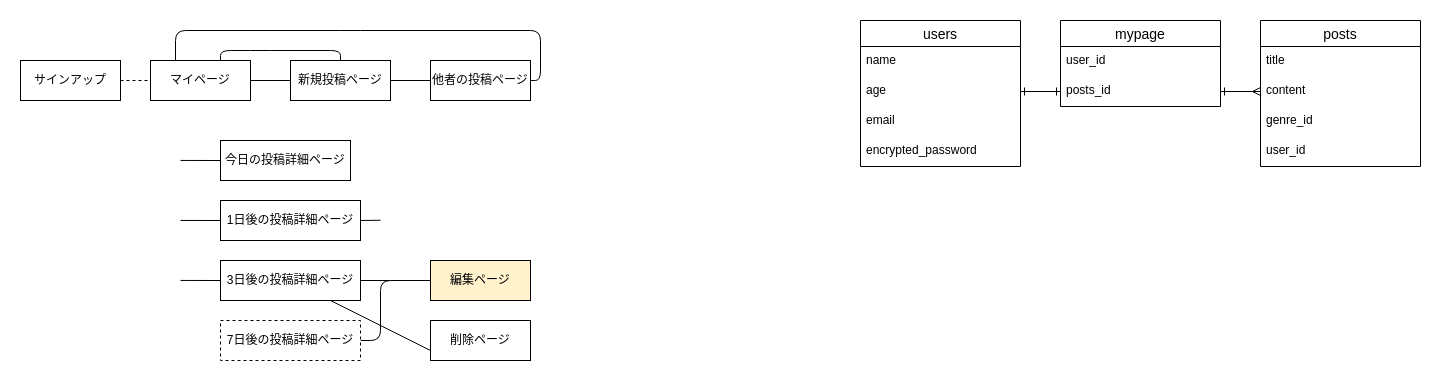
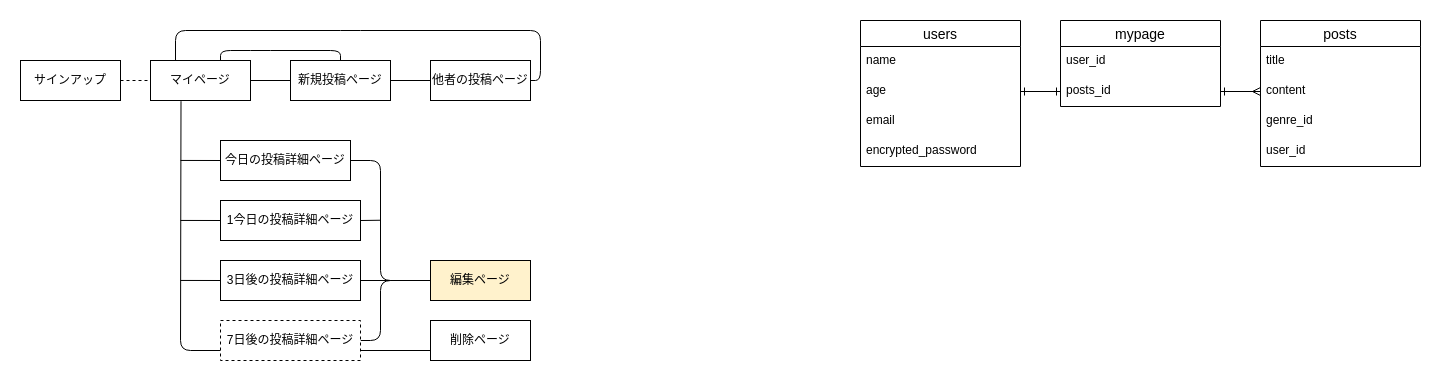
none -> (381, 208)
(291, 221) -> (291, 221)
none -> (181, 240)
(382, 326) -> (396, 351)
